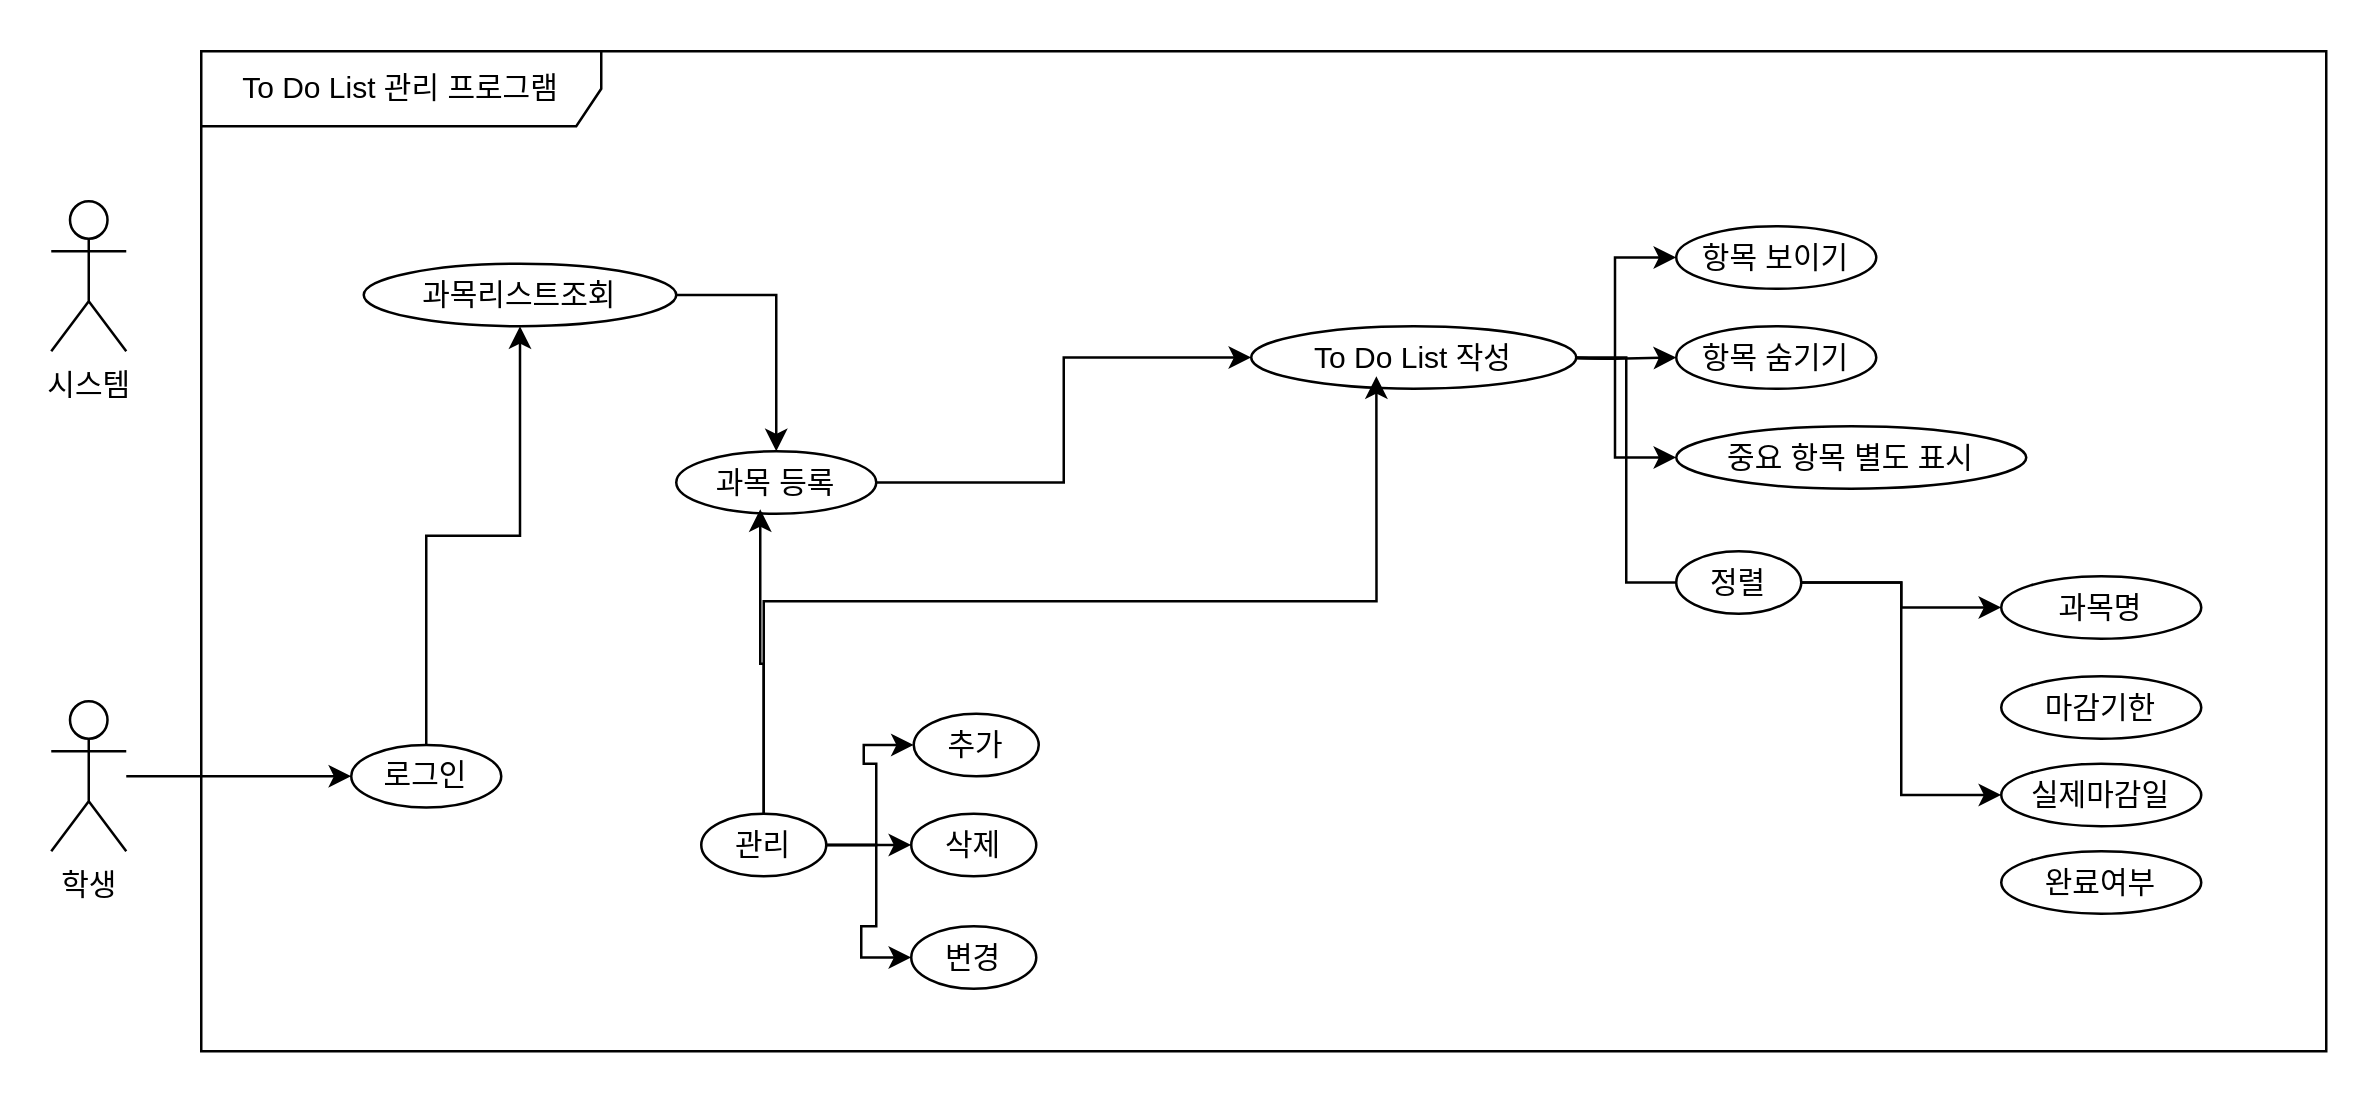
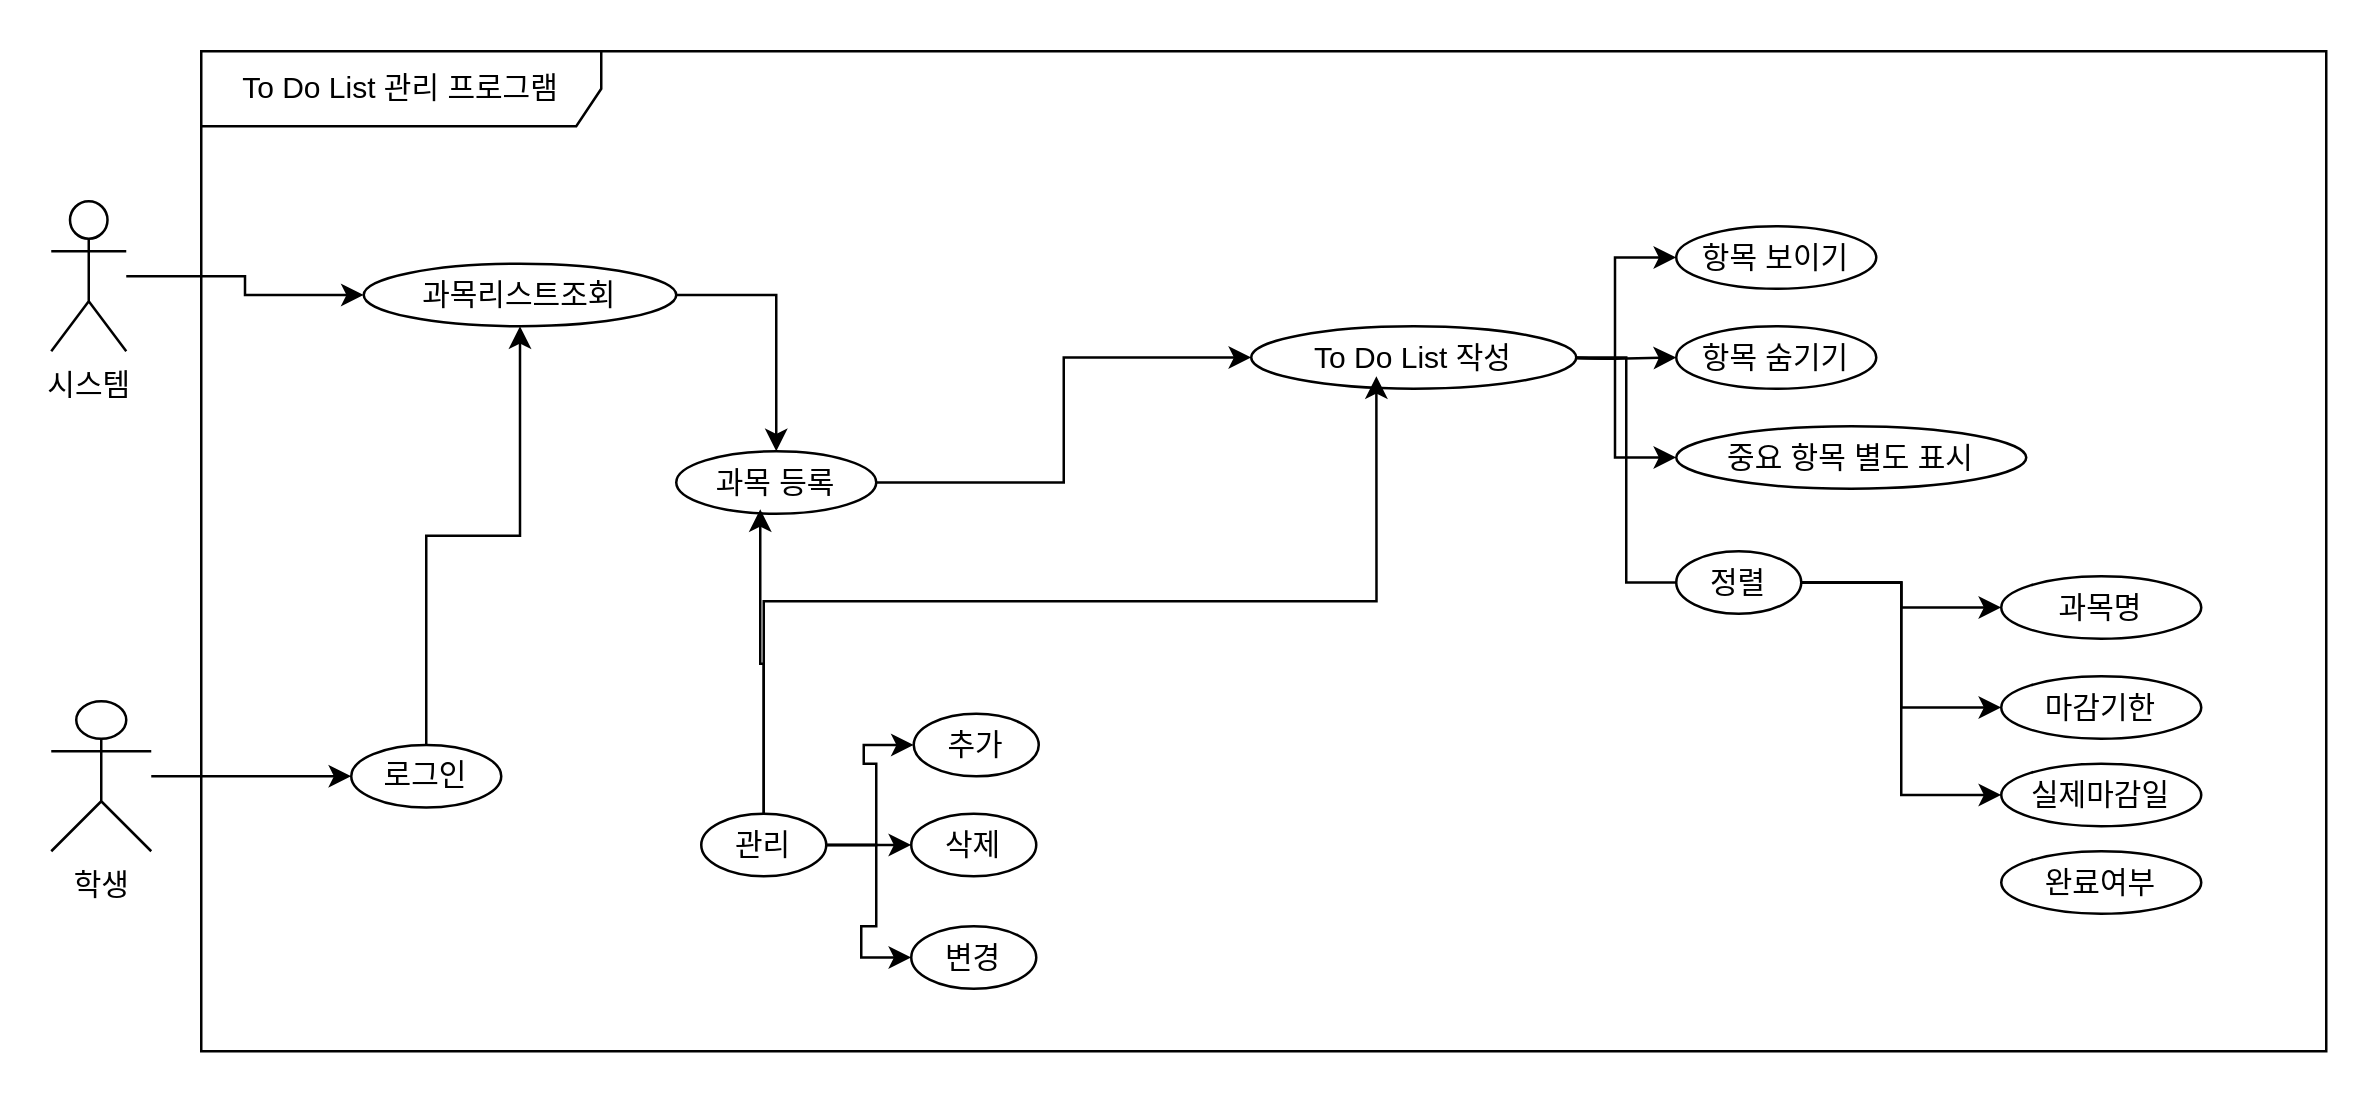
none -> (267, 295)
none -> (1945, 708)
(89, 776) -> (101, 776)
